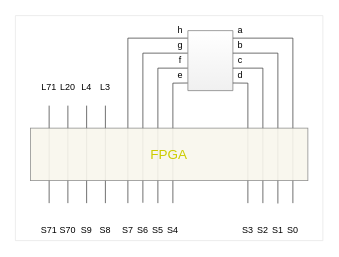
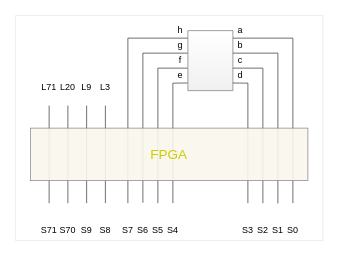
(87, 87) -> (87, 87)
